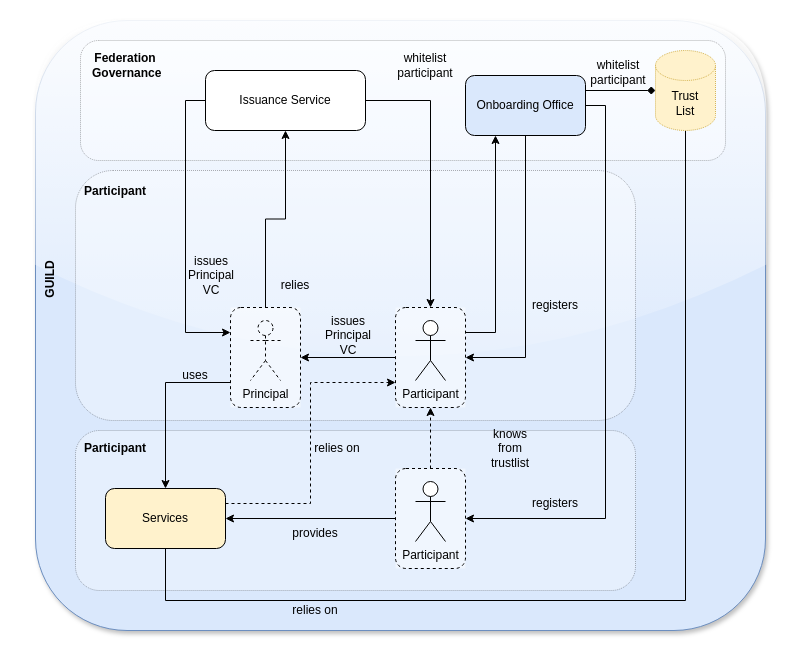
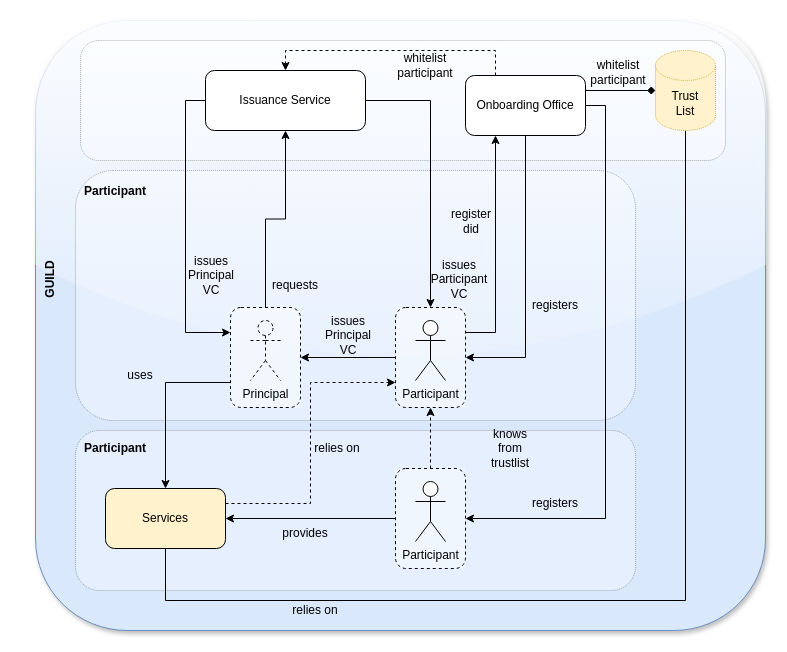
none -> (397, 51)
(126, 66) -> none
(526, 106) -> (526, 106)
none -> (472, 222)
none -> (460, 280)
(296, 286) -> (296, 286)
(196, 376) -> (141, 376)
(316, 534) -> (306, 534)
